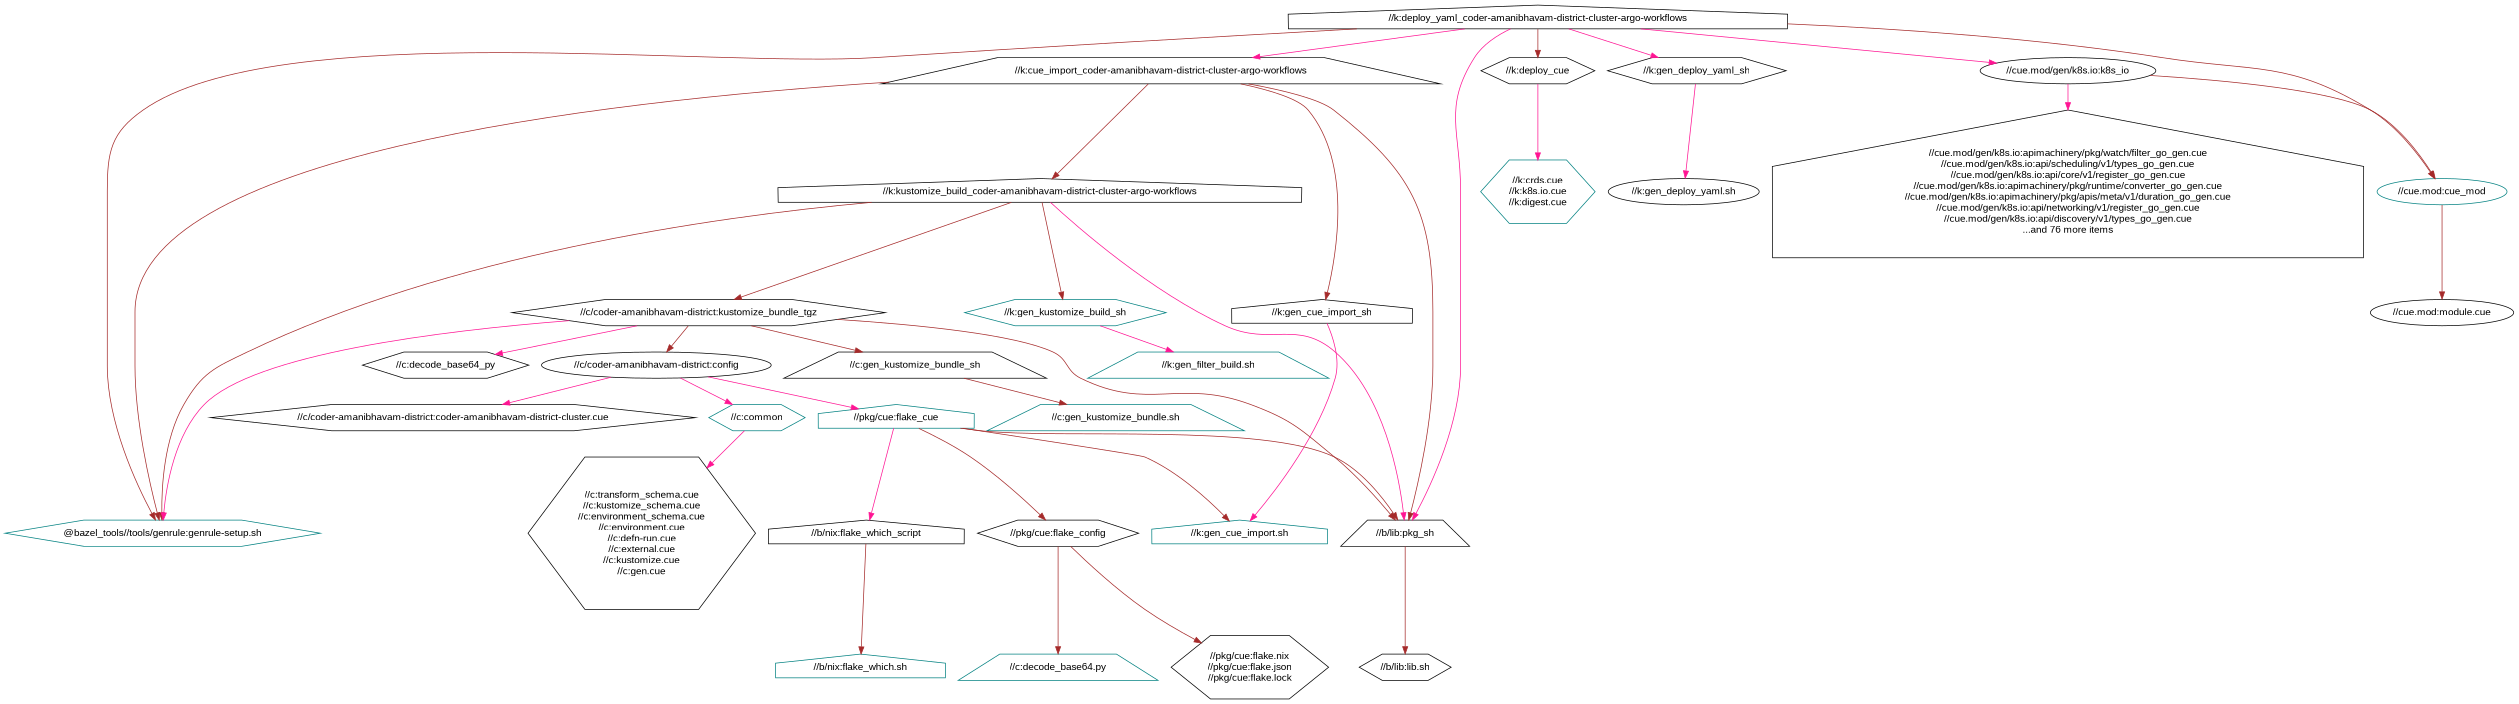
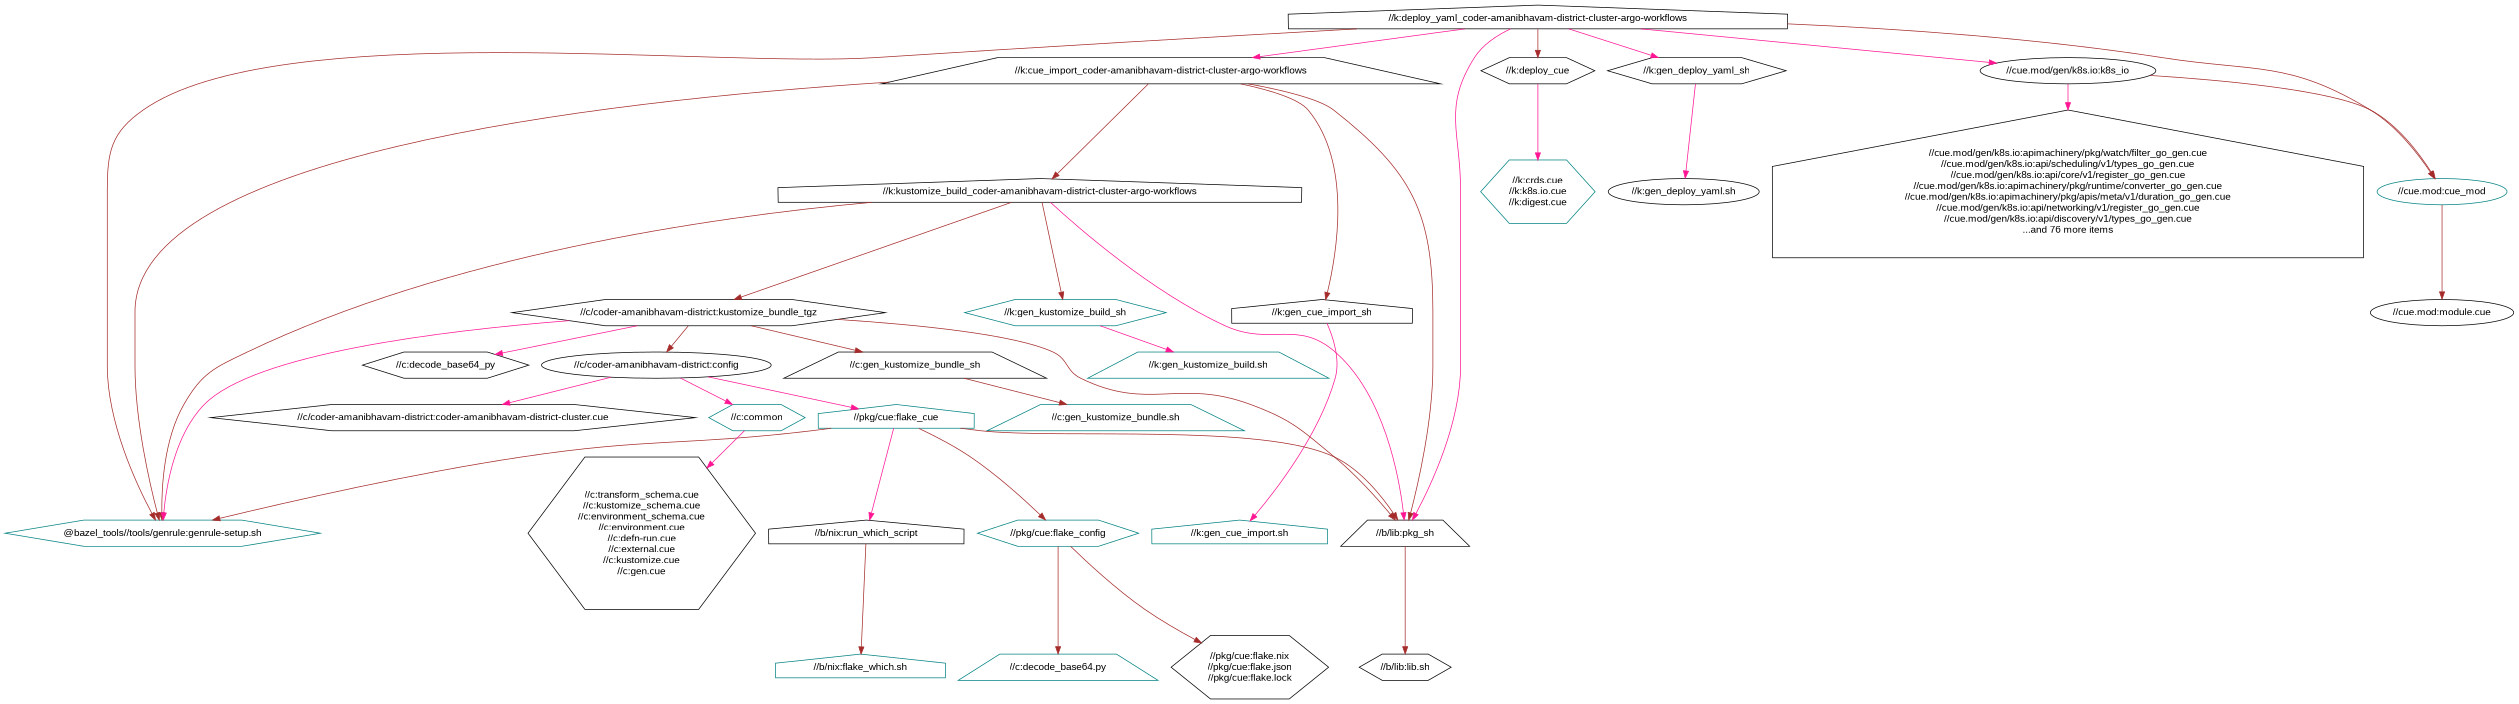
(1208, 365) -> (1208, 365)
(1103, 450) -> (523, 457)
(866, 533) -> (866, 533)
(1058, 533) -> (1058, 533)
